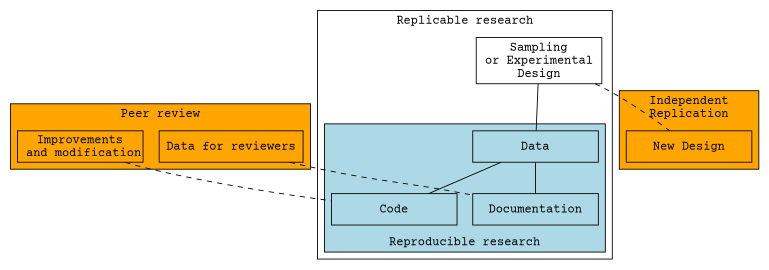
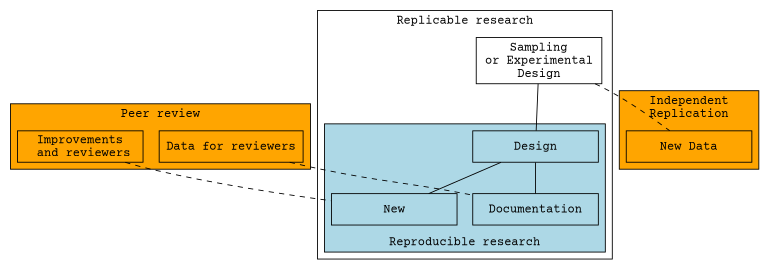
(80, 147) -> (80, 147)
(536, 147) -> (536, 147)
(689, 147) -> (689, 147)
(394, 209) -> (394, 209)
